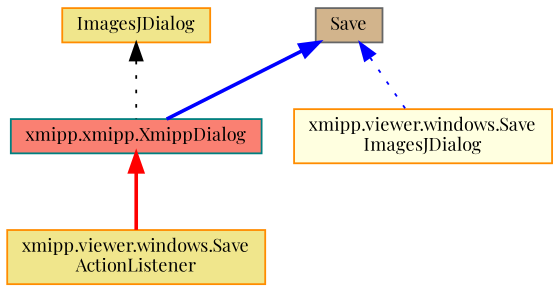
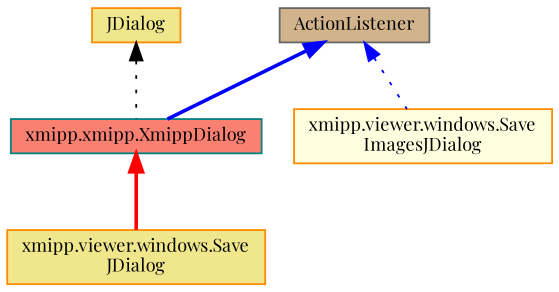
(136, 25) -> (136, 25)
(349, 25) -> (355, 25)
(136, 257) -> (136, 257)
